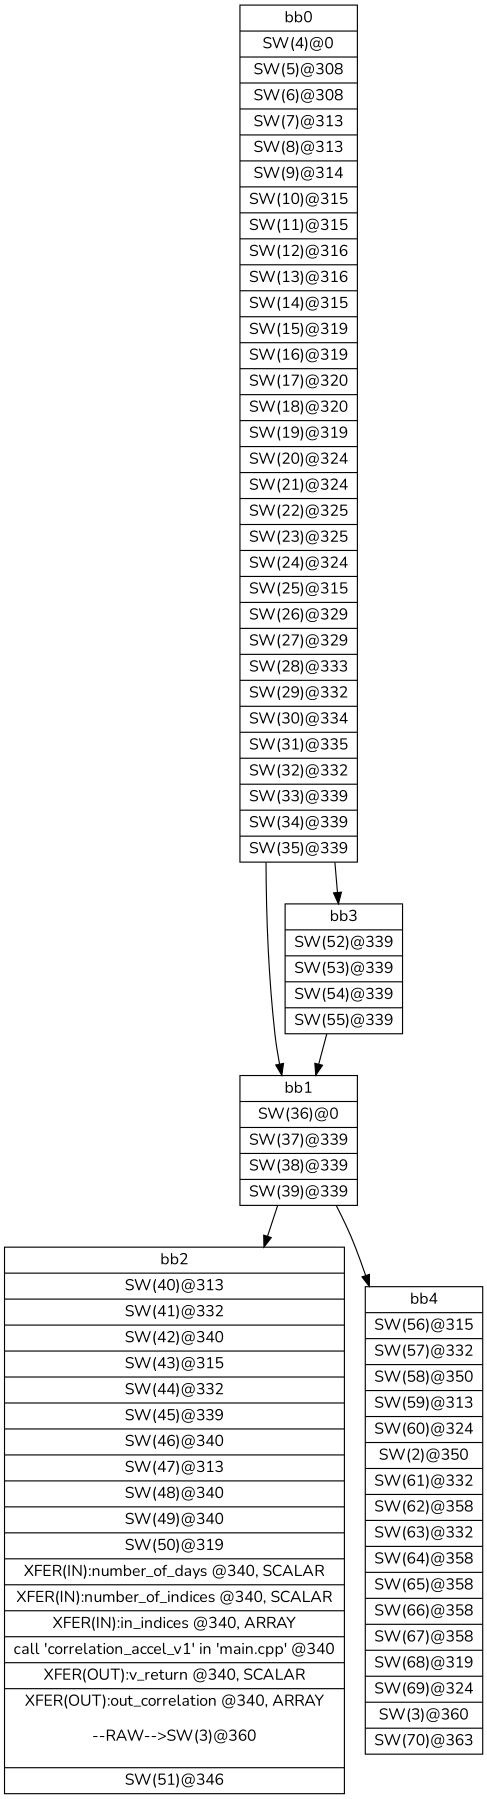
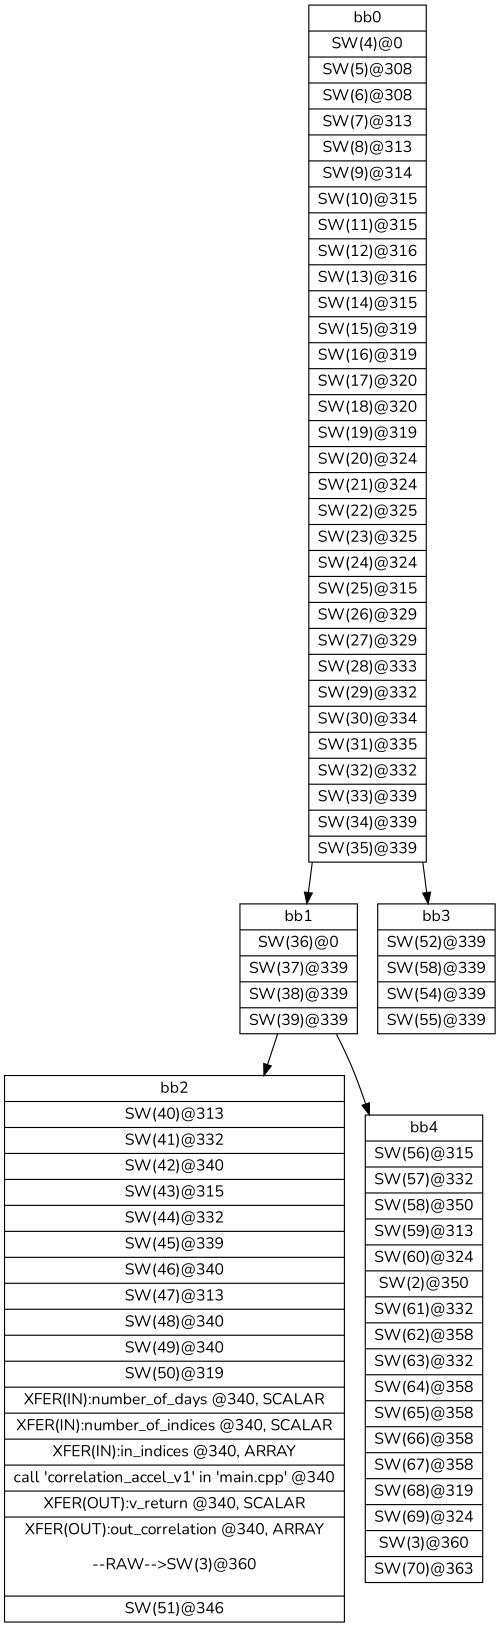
(344, 968) -> (436, 968)
(323, 1049) -> none
